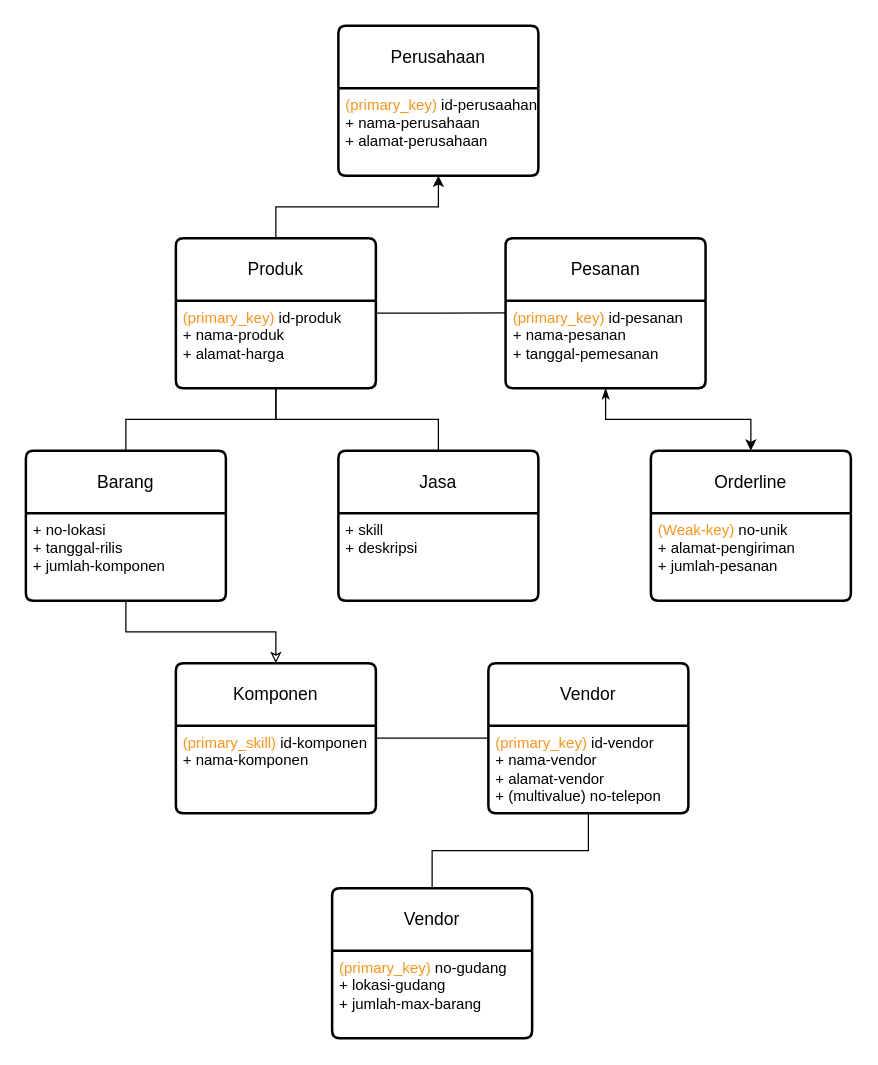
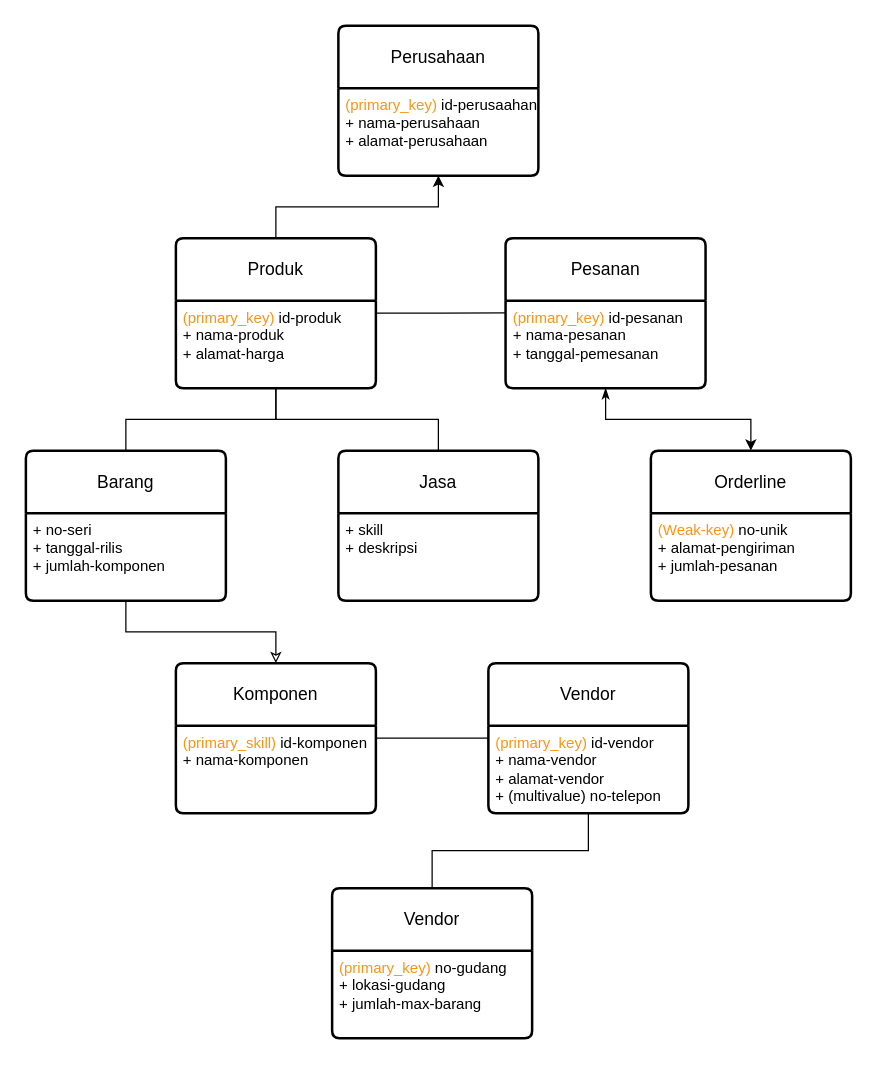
(101, 549) -> (101, 549)
